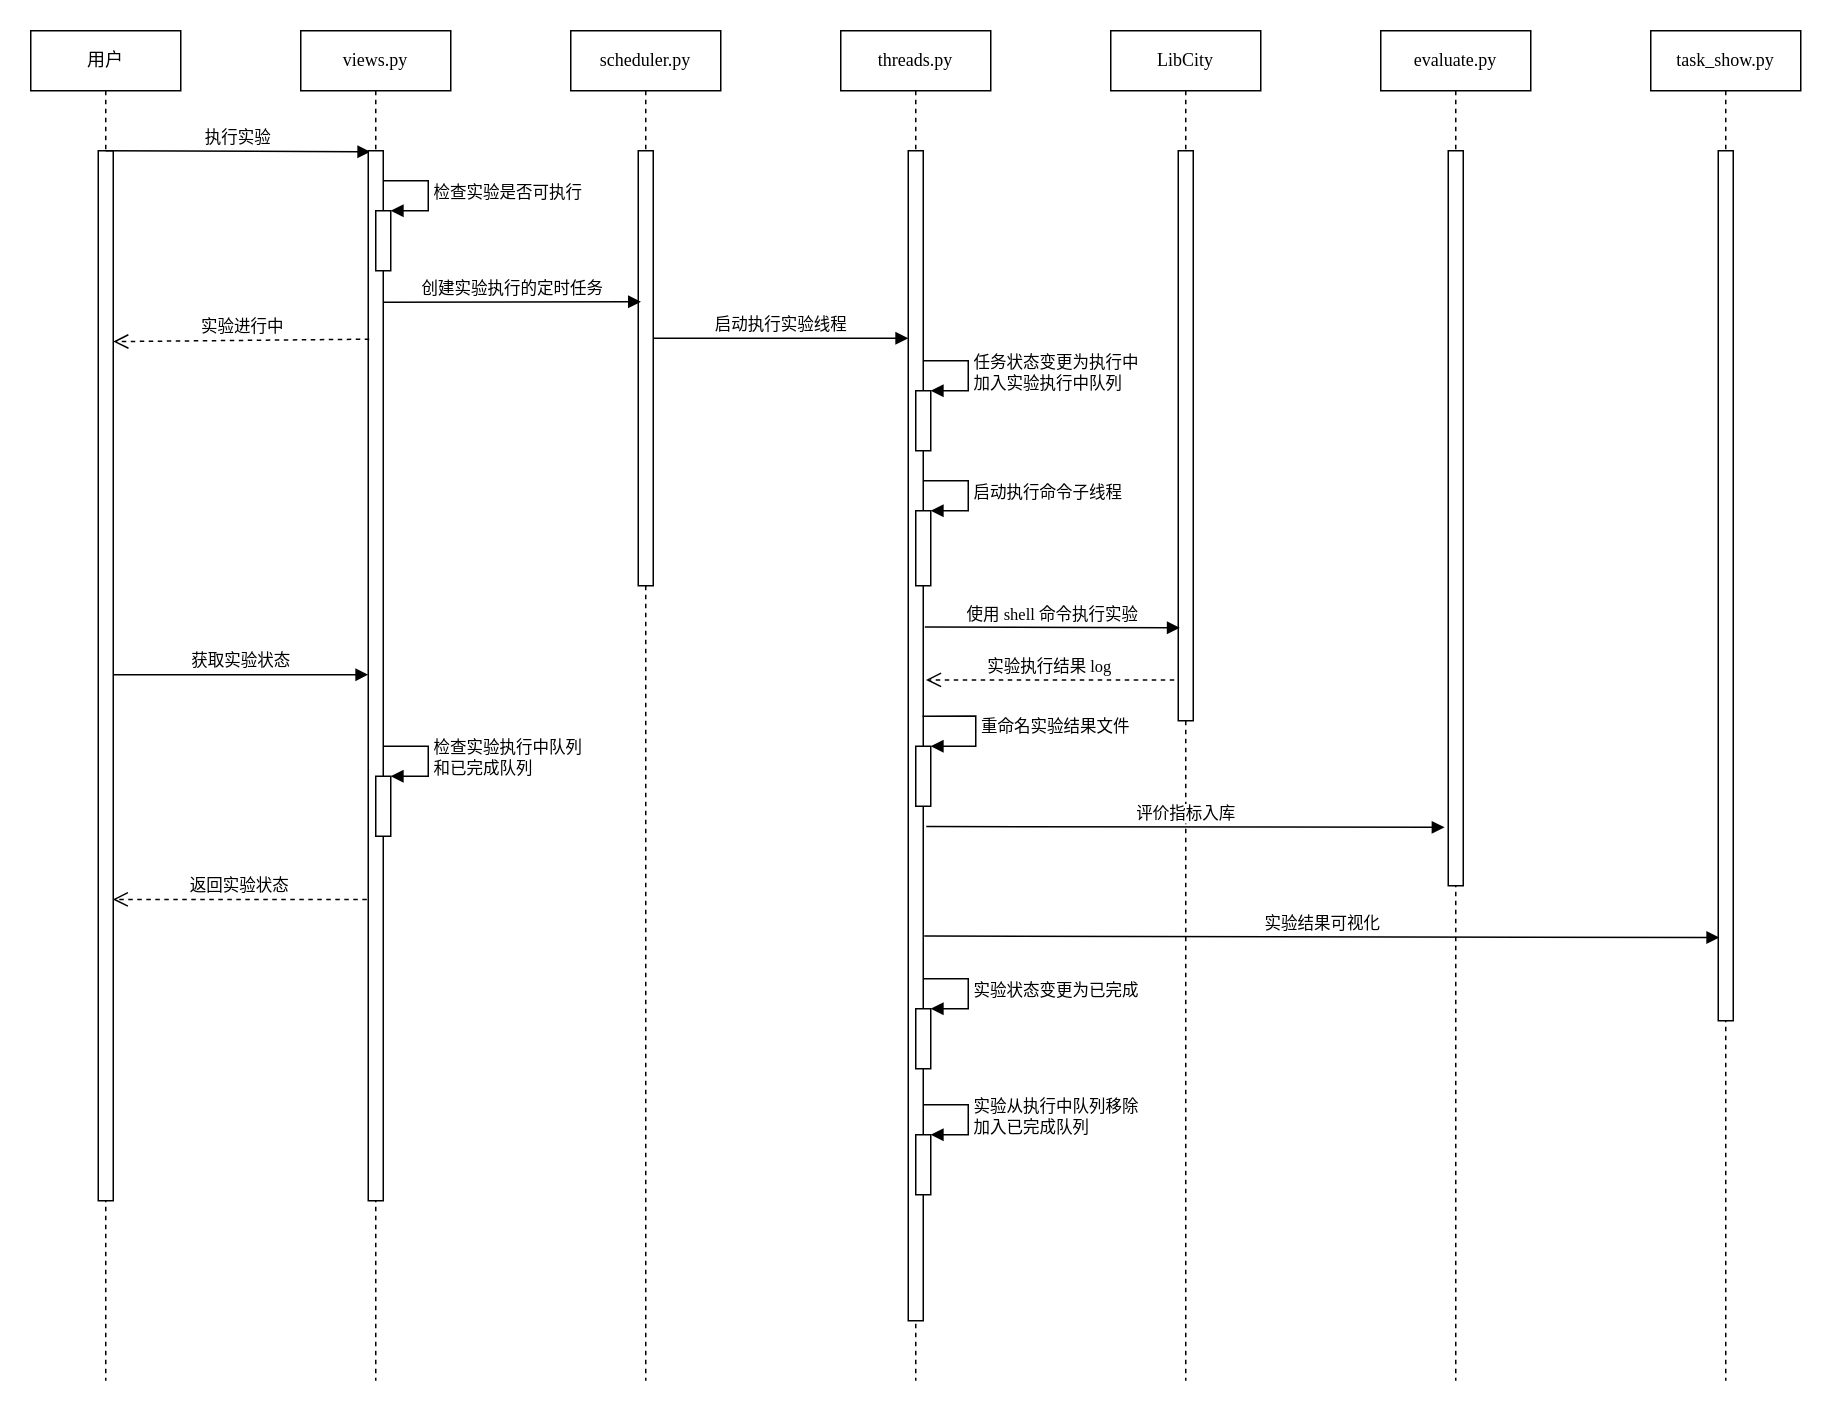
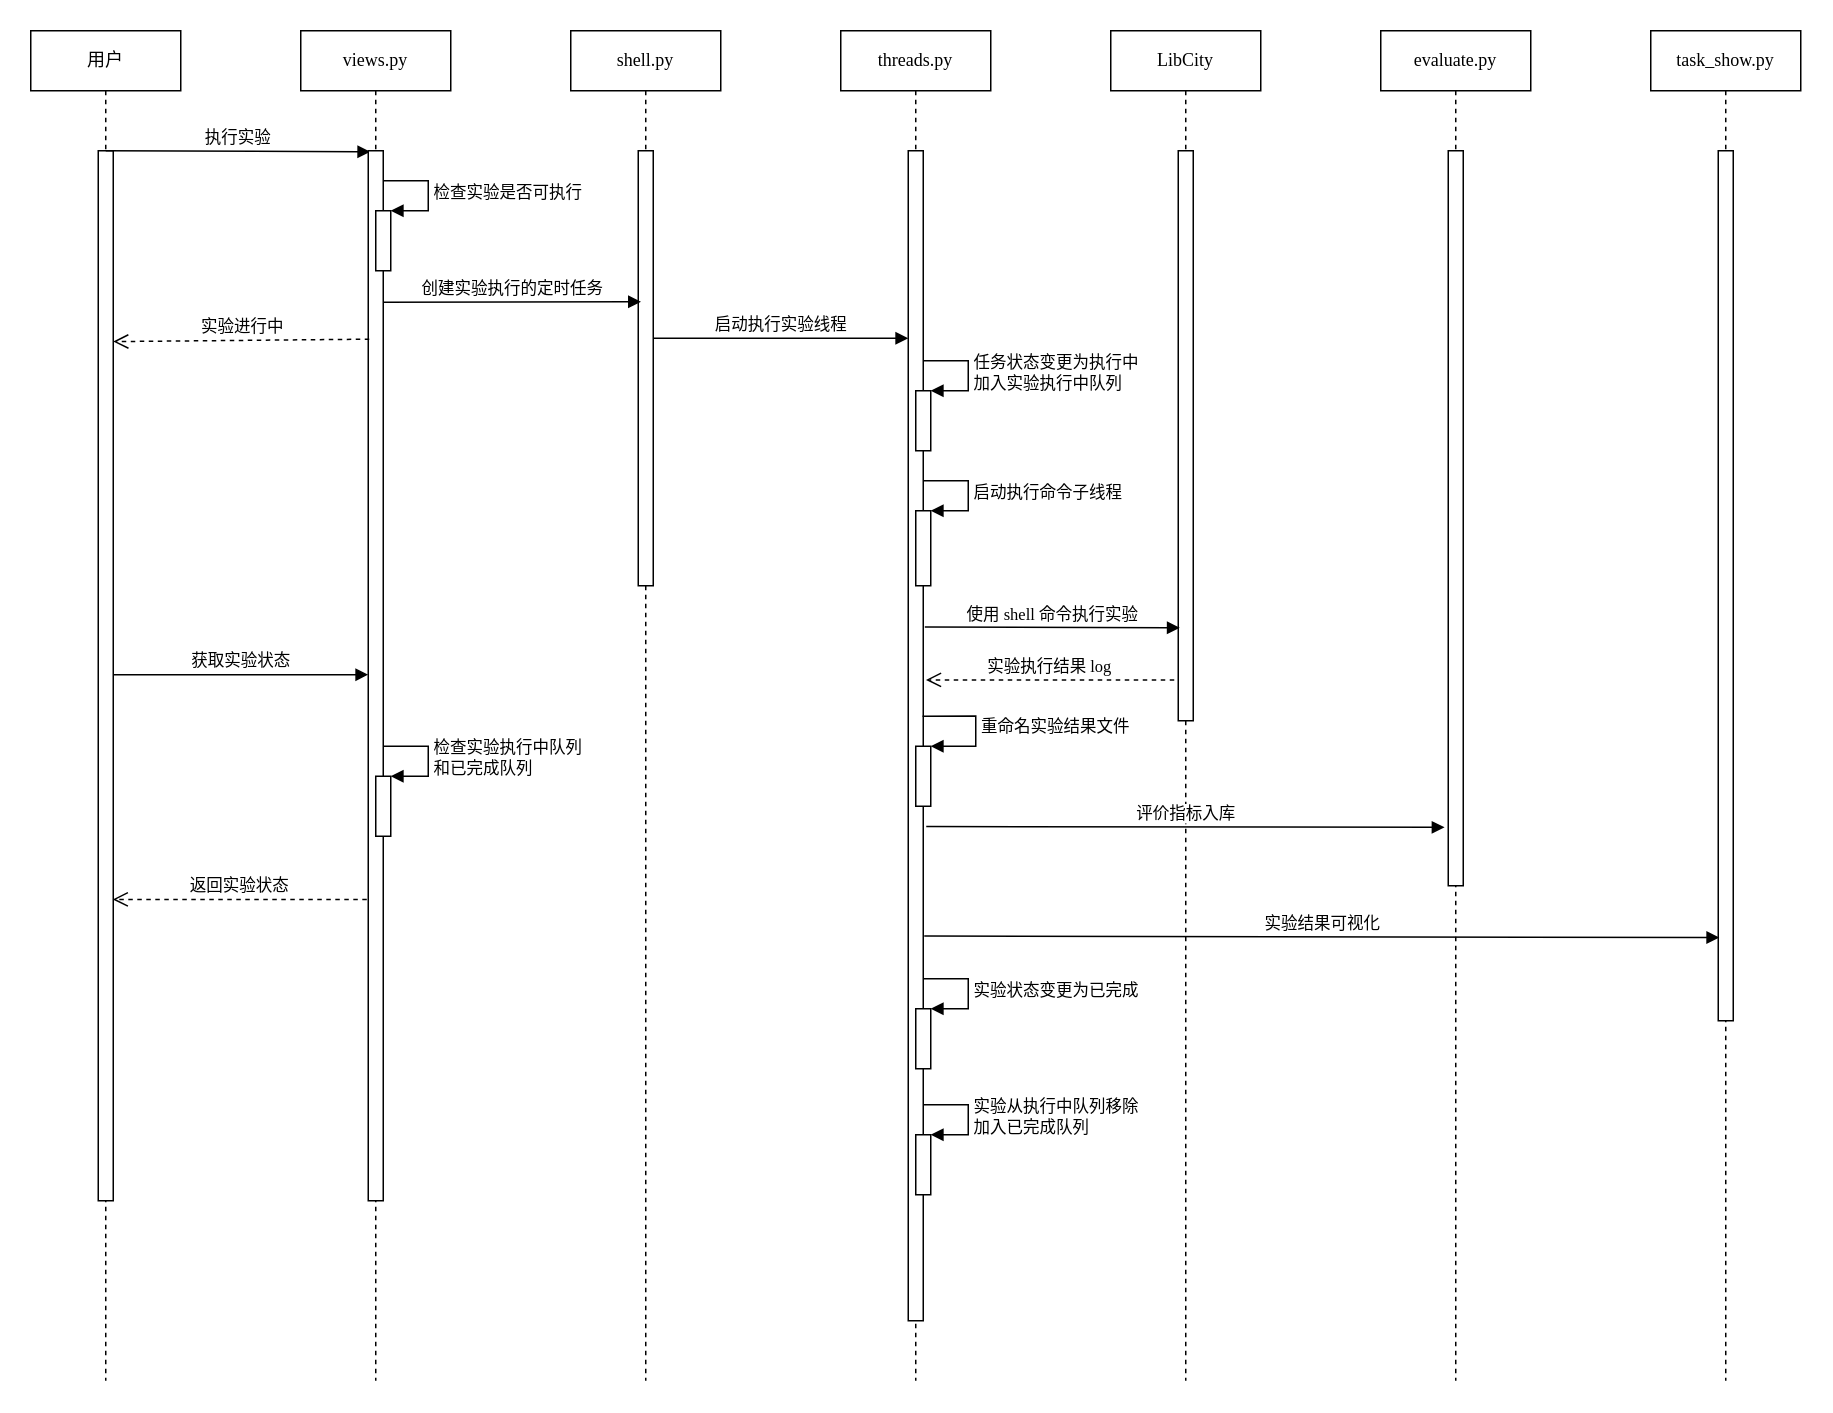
(646, 61) -> (646, 61)
